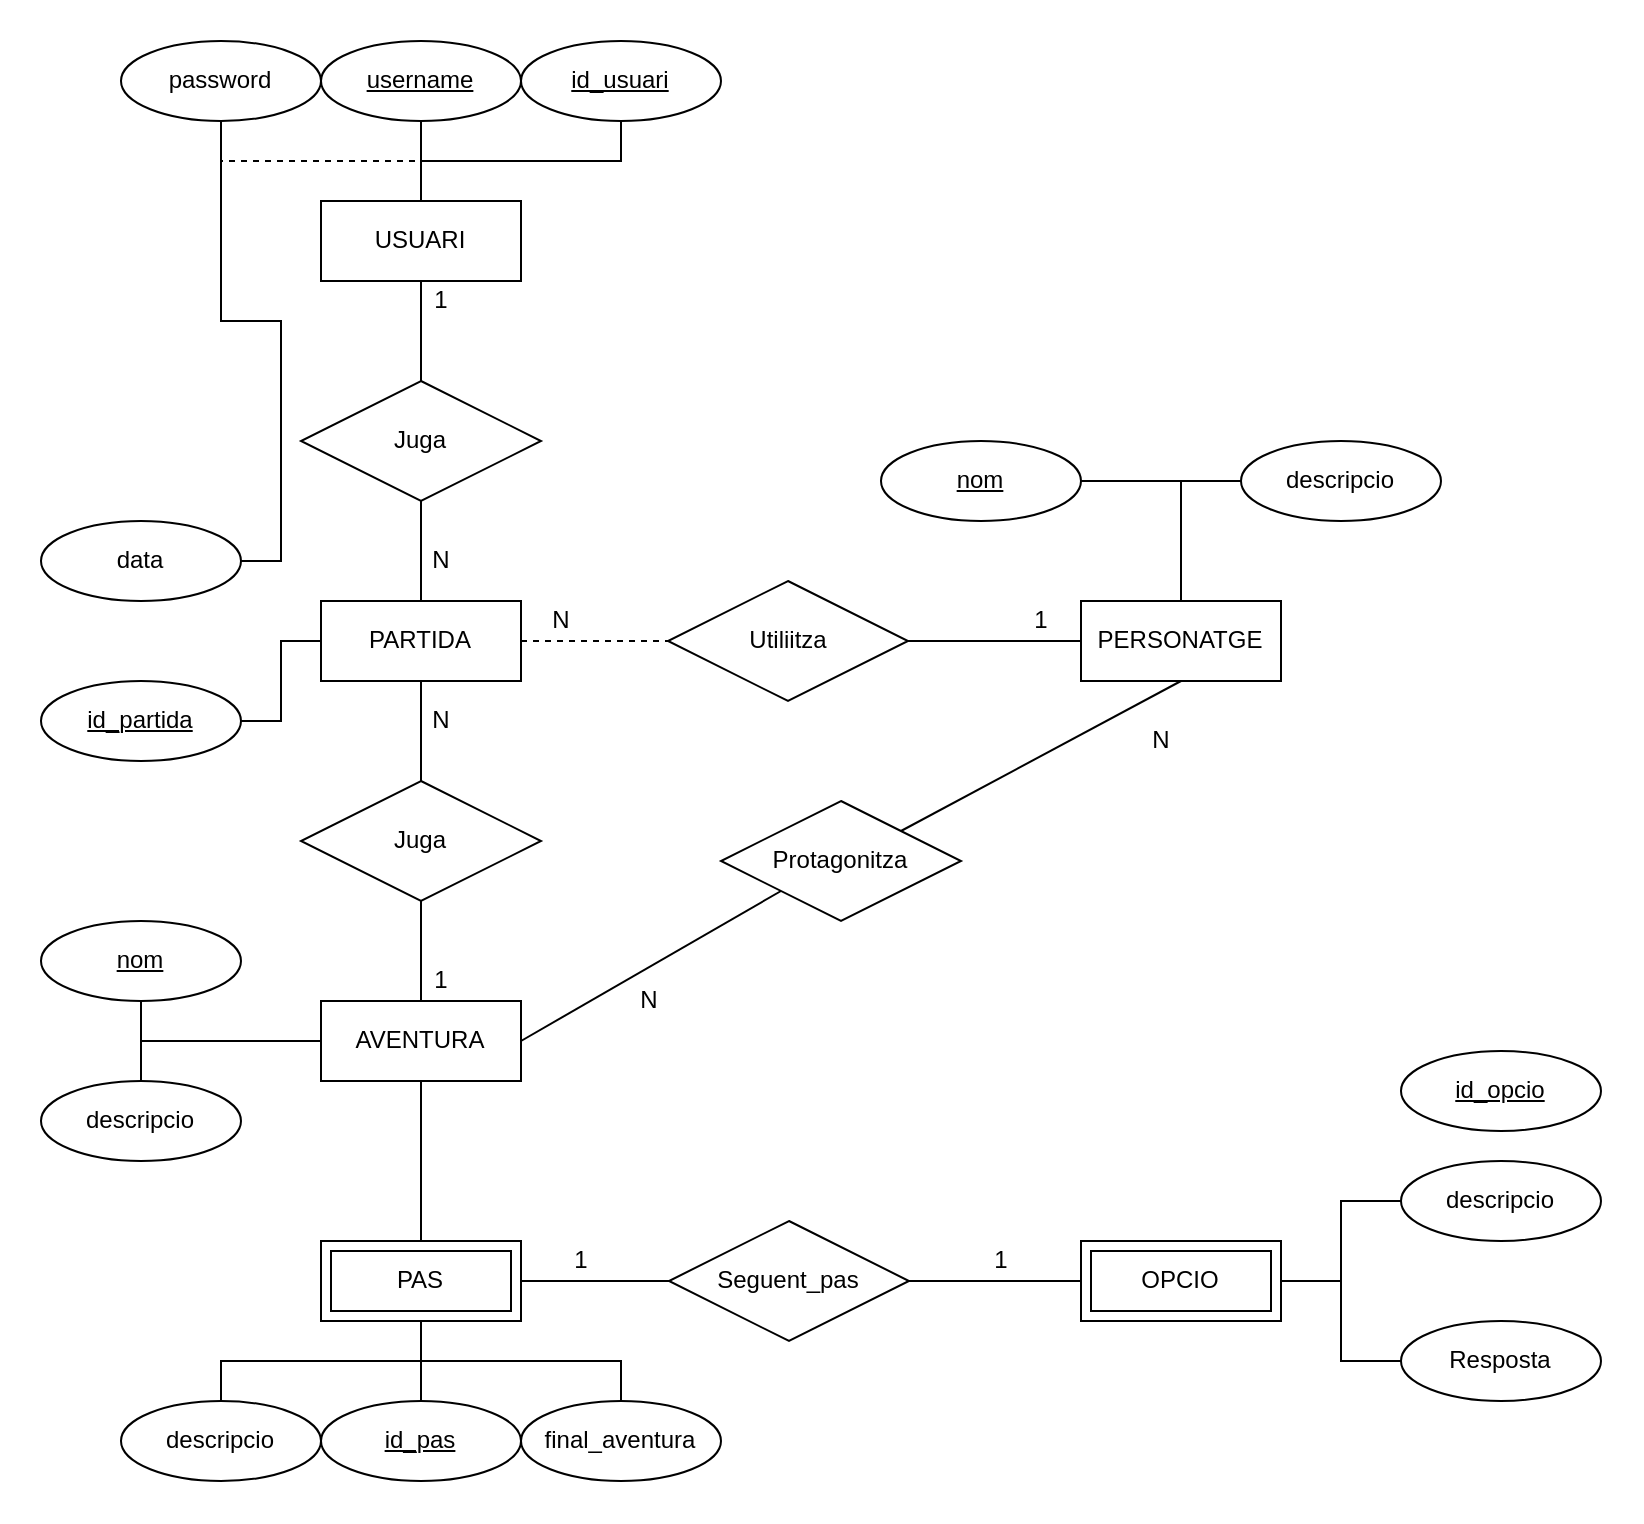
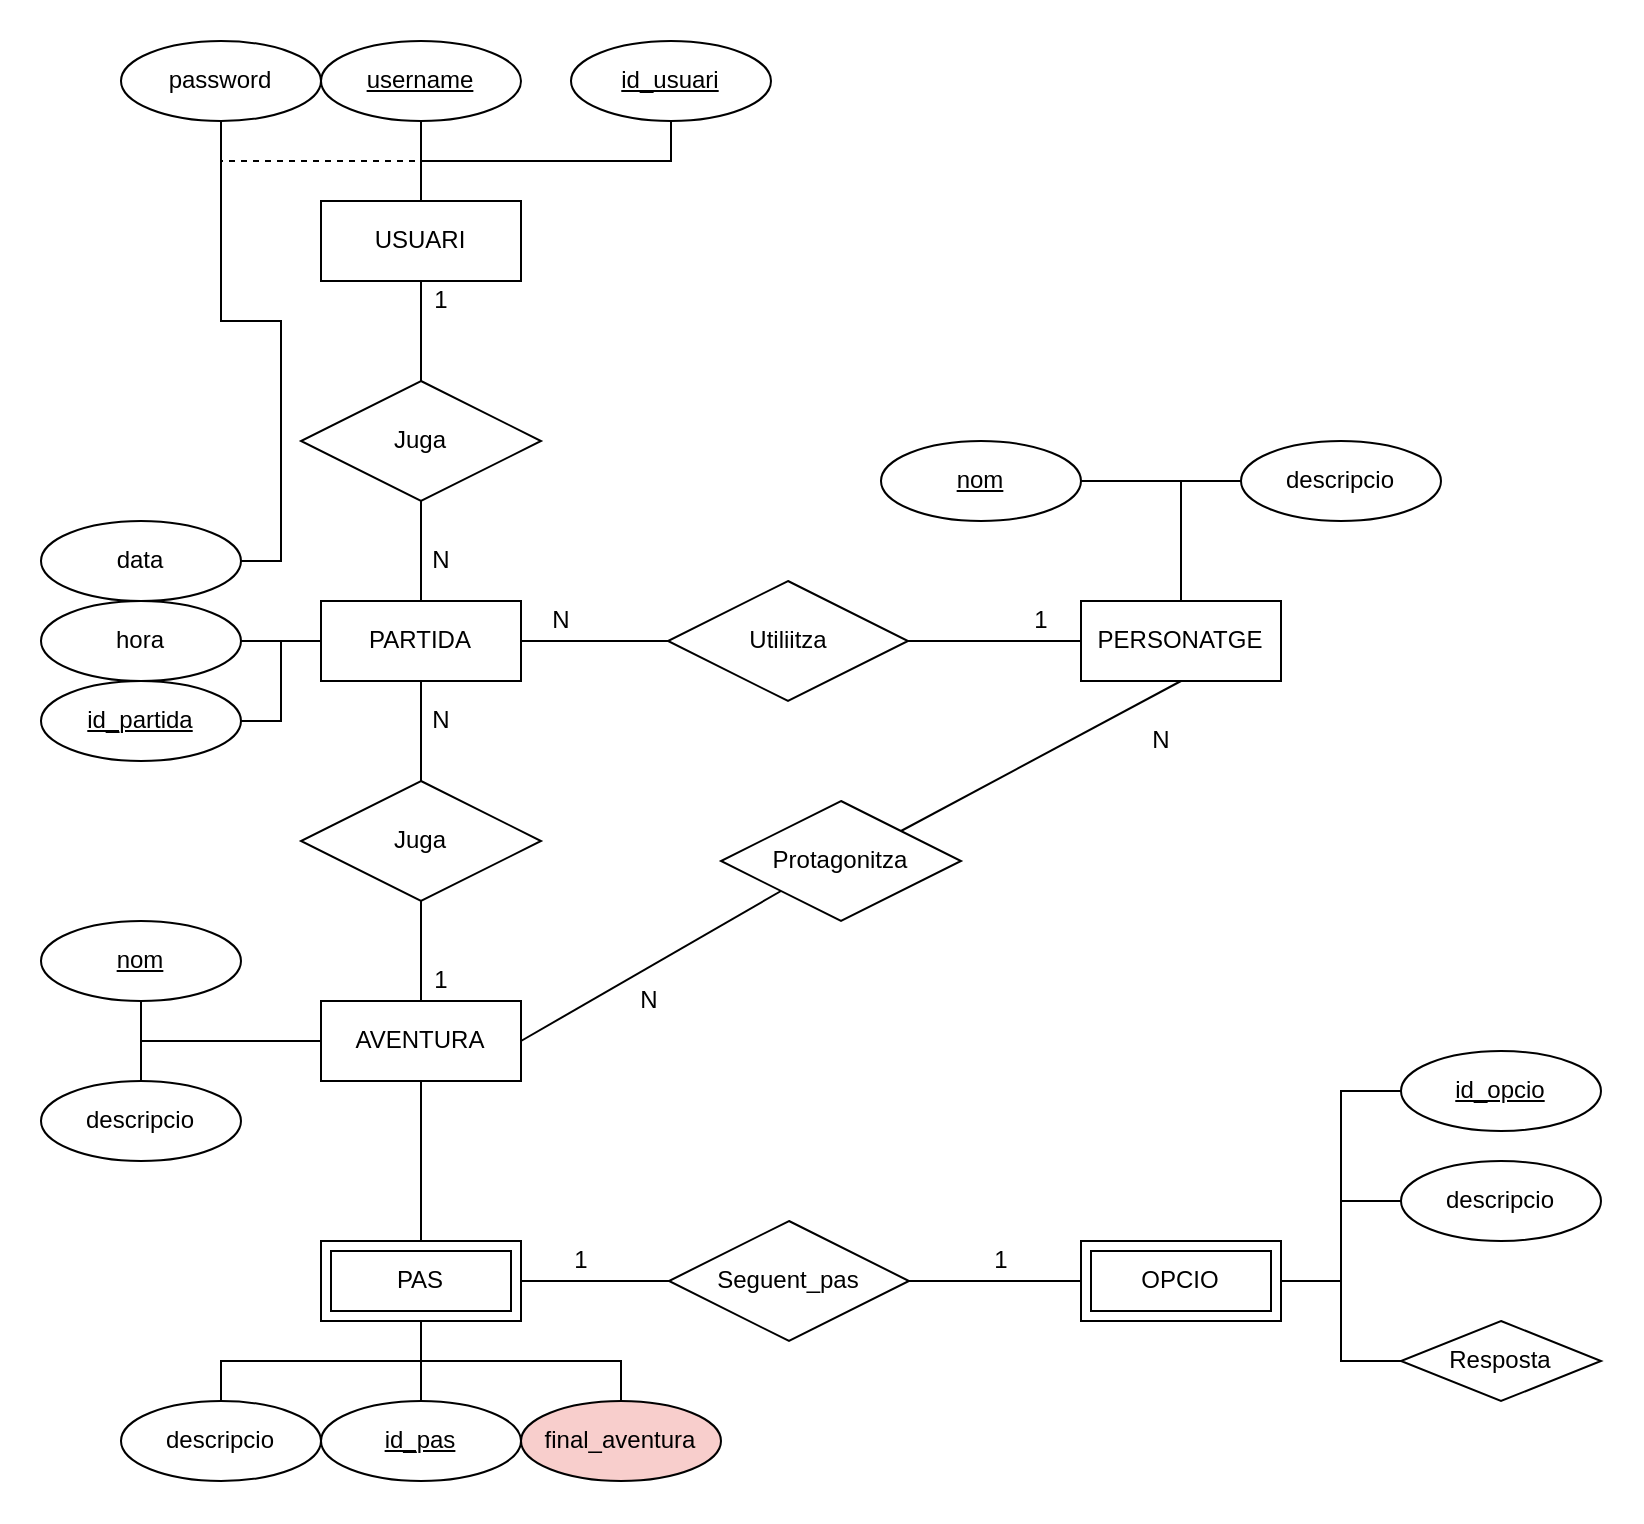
(621, 81) -> (671, 81)
none -> (141, 641)
none -> (259, 641)
(594, 641) -> (594, 641)
none -> (1341, 1114)
(1501, 1361) -> (1501, 1361)
(621, 1441) -> (621, 1441)
